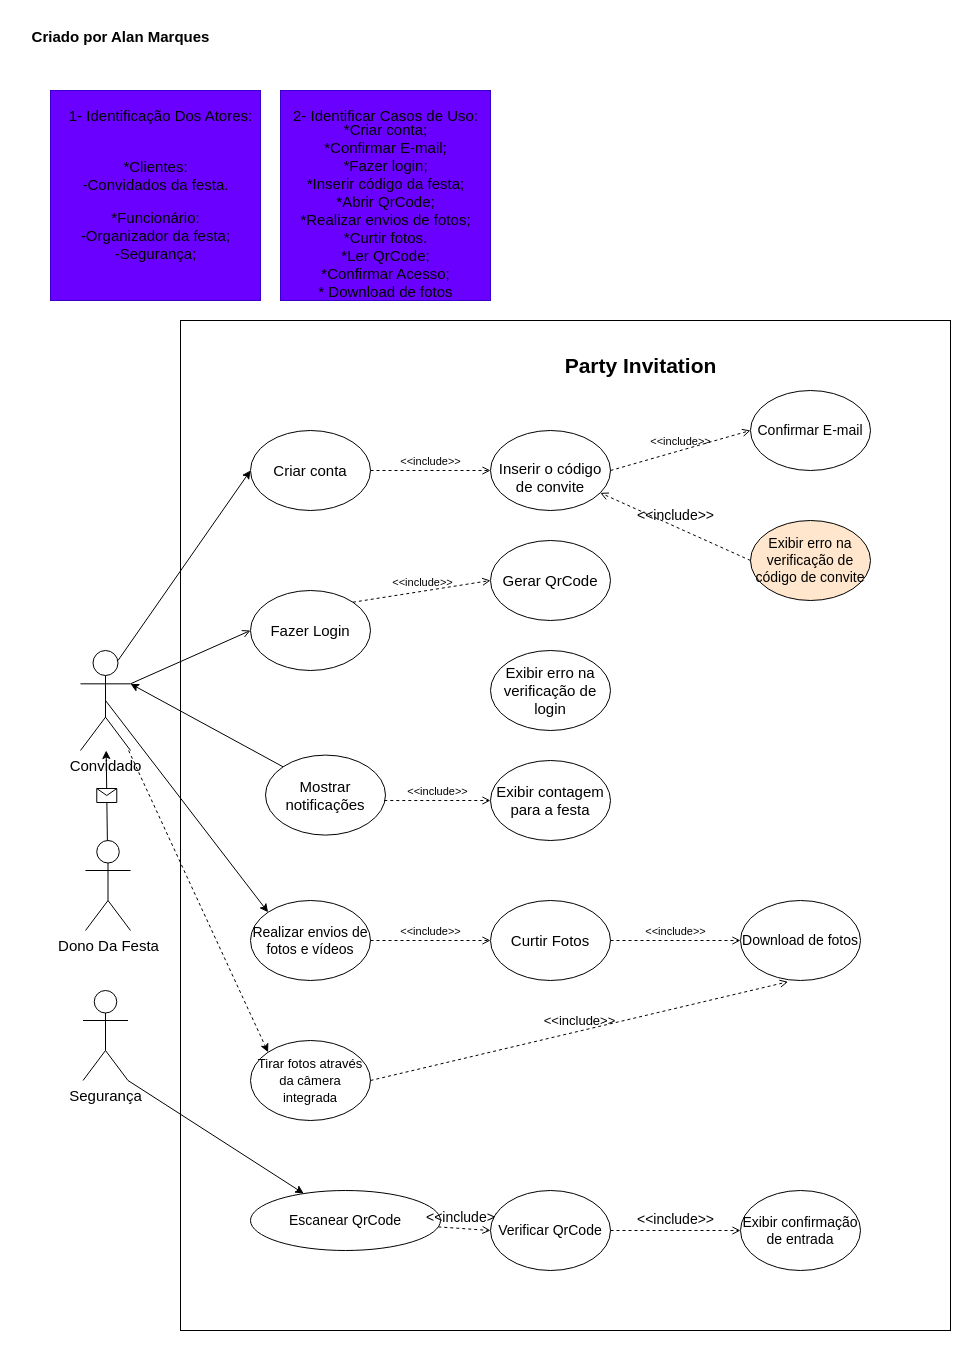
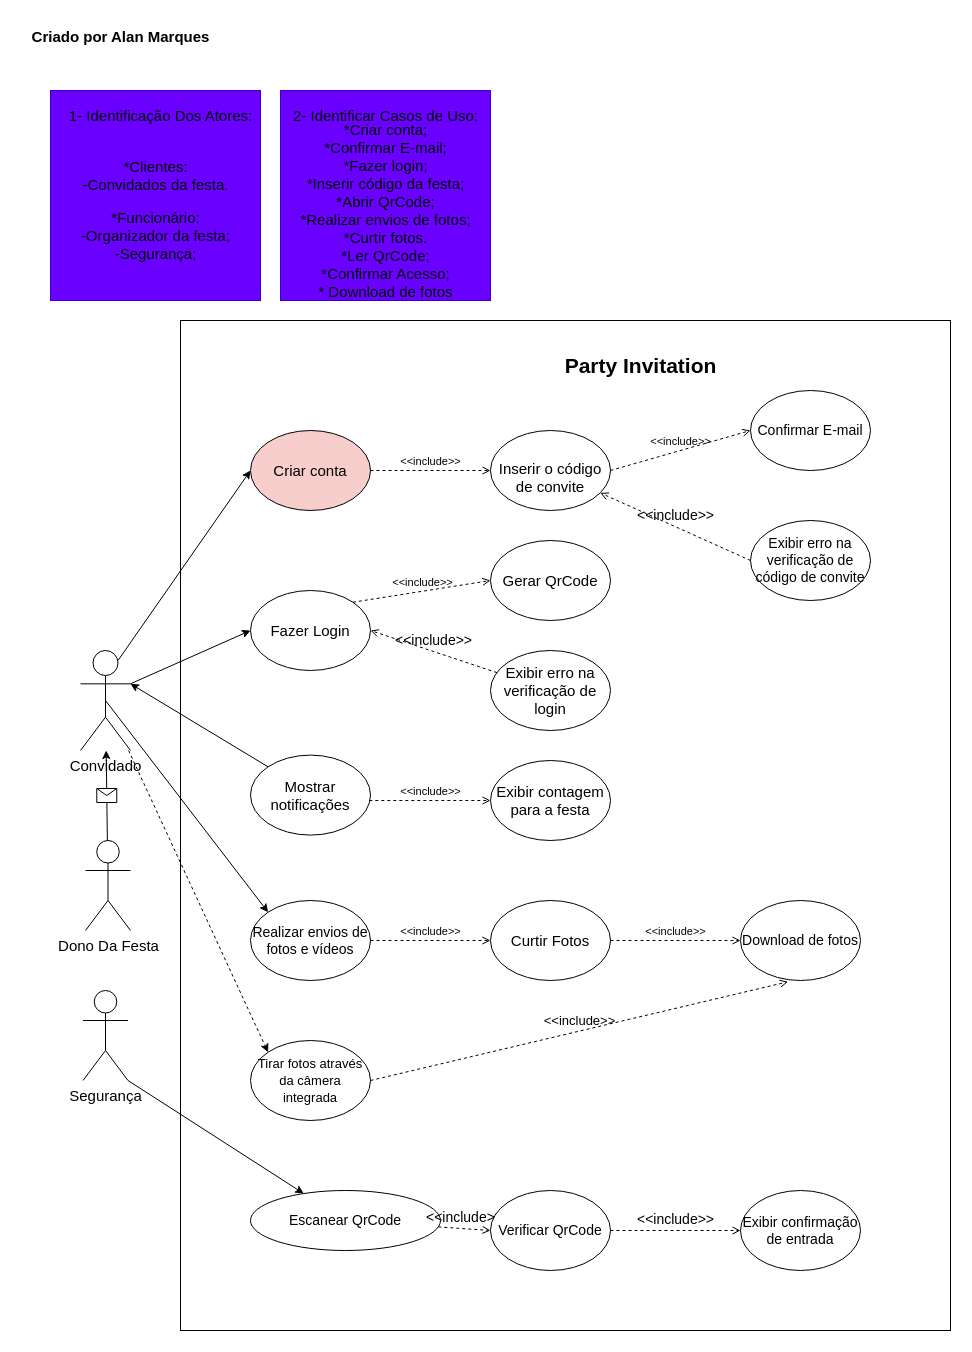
(311, 471) -> (311, 471)
(811, 561) -> (811, 561)
(245, 633) -> (243, 634)
none -> (435, 652)
(326, 795) -> (311, 795)
